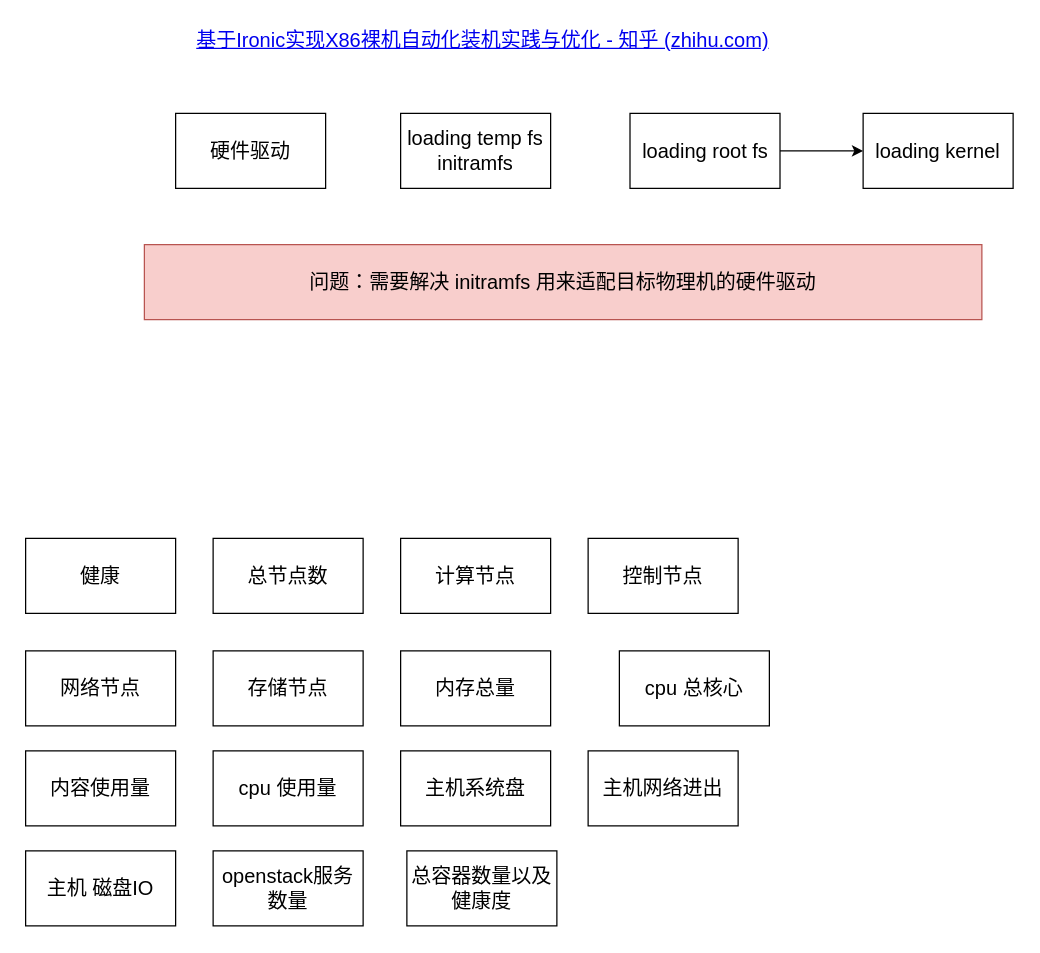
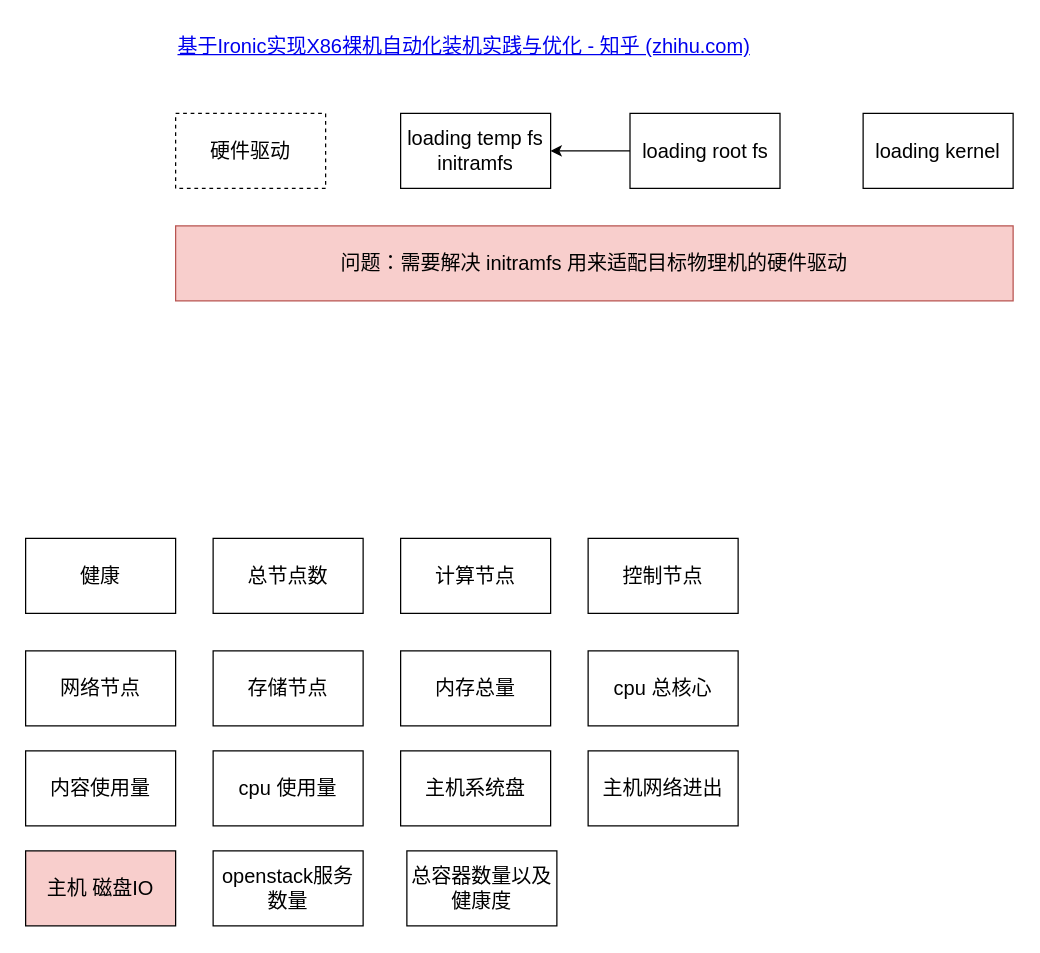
(501, 44) -> (482, 51)
(251, 151) -> (251, 151)
(817, 151) -> (595, 151)
(563, 282) -> (594, 263)
(694, 688) -> (663, 688)
(101, 888) -> (101, 888)
